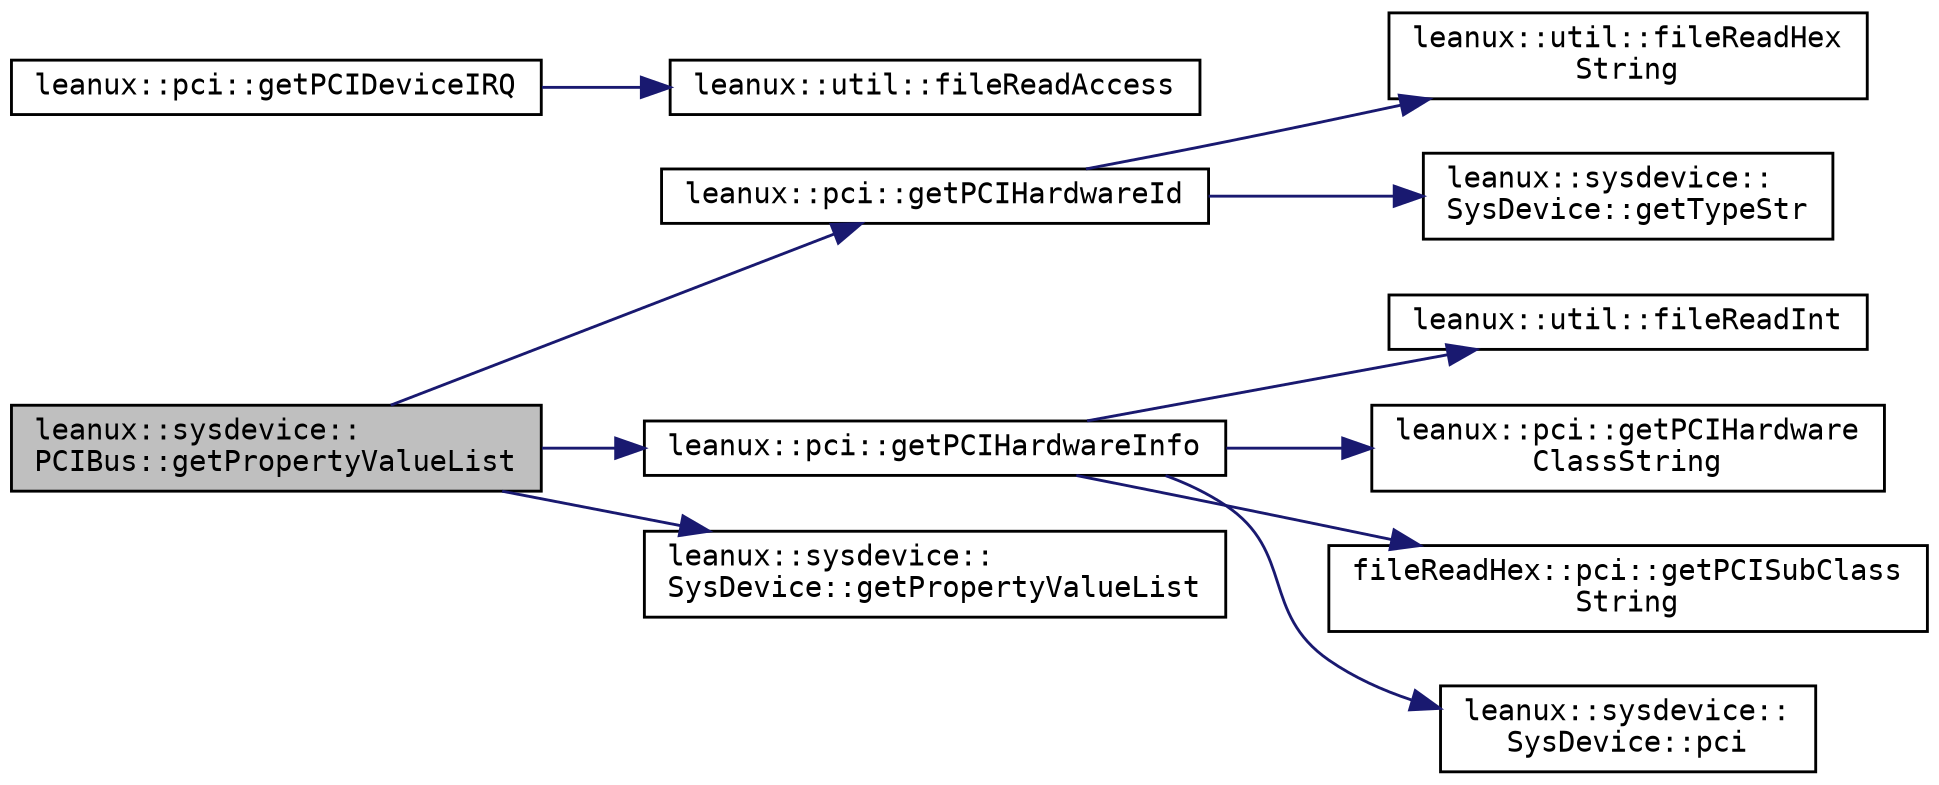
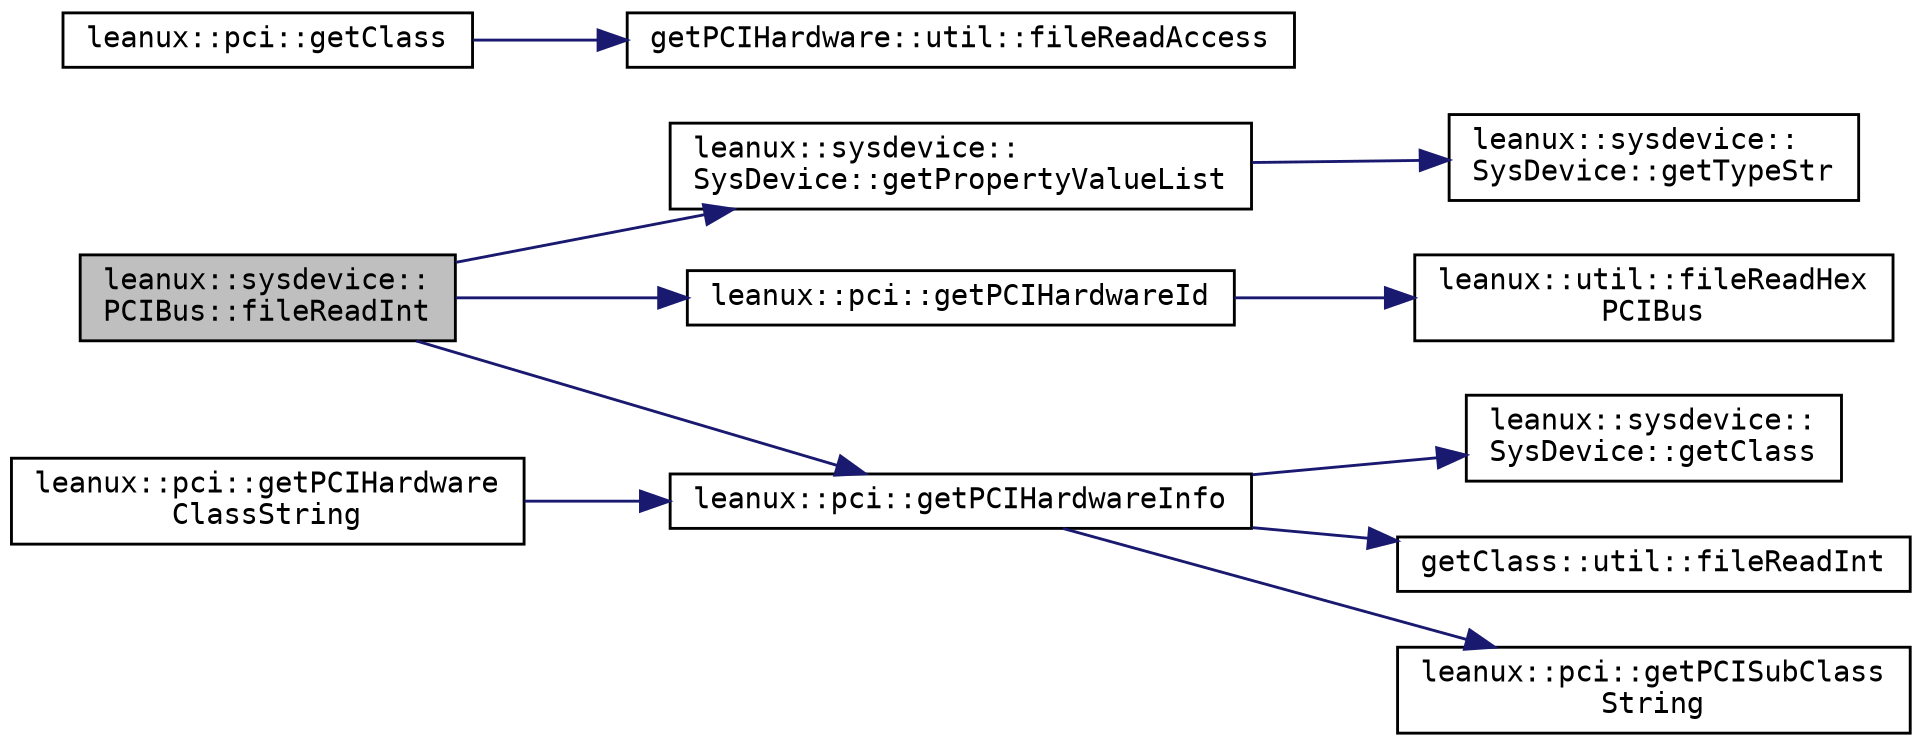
(1628, 56) -> (1654, 298)
(276, 87) -> (268, 40)
(935, 87) -> (961, 40)
(1301, 196) -> (1336, 161)
(1628, 322) -> (1654, 564)
(276, 448) -> (268, 298)
(1284, 448) -> (582, 501)
(1628, 589) -> (1654, 690)
(1628, 729) -> (1654, 438)
